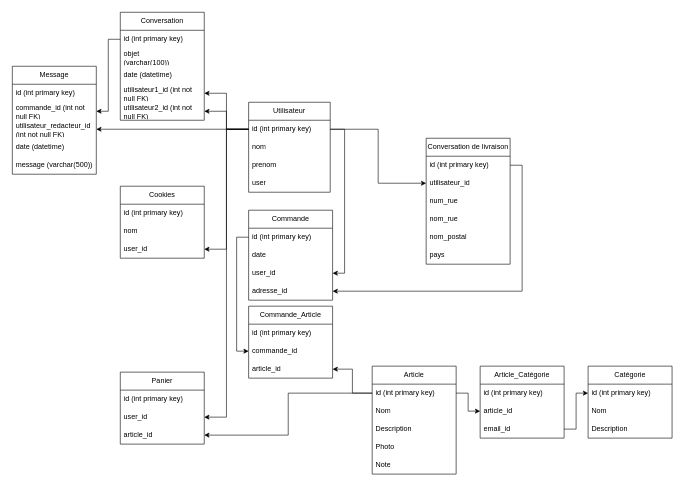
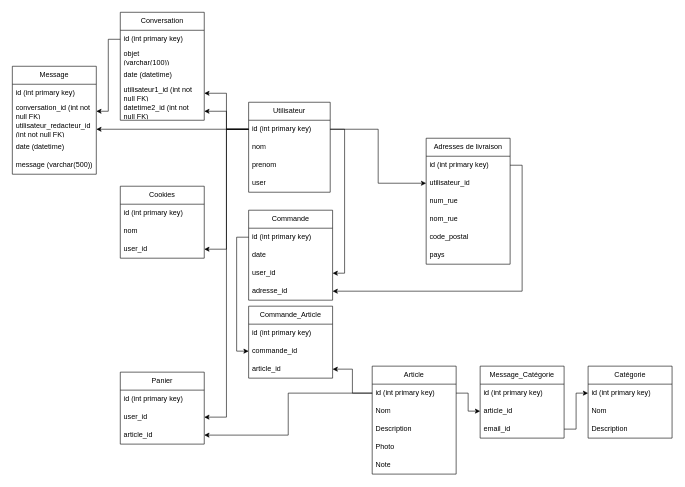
(55, 111) -> (55, 111)
(163, 111) -> (163, 111)
(468, 147) -> (468, 147)
(449, 237) -> (451, 237)
(522, 375) -> (522, 375)
